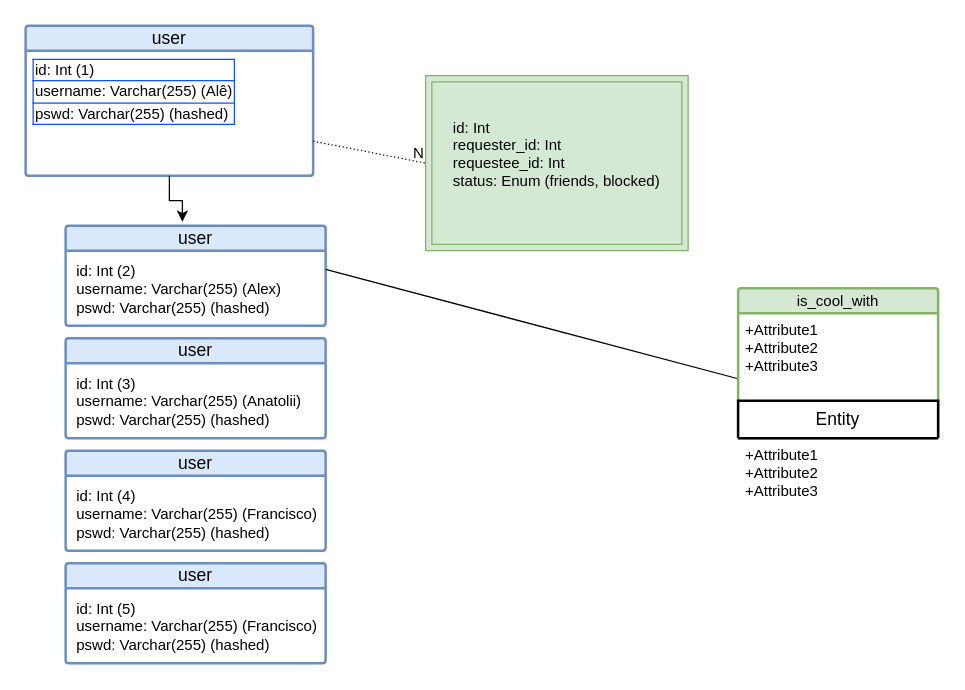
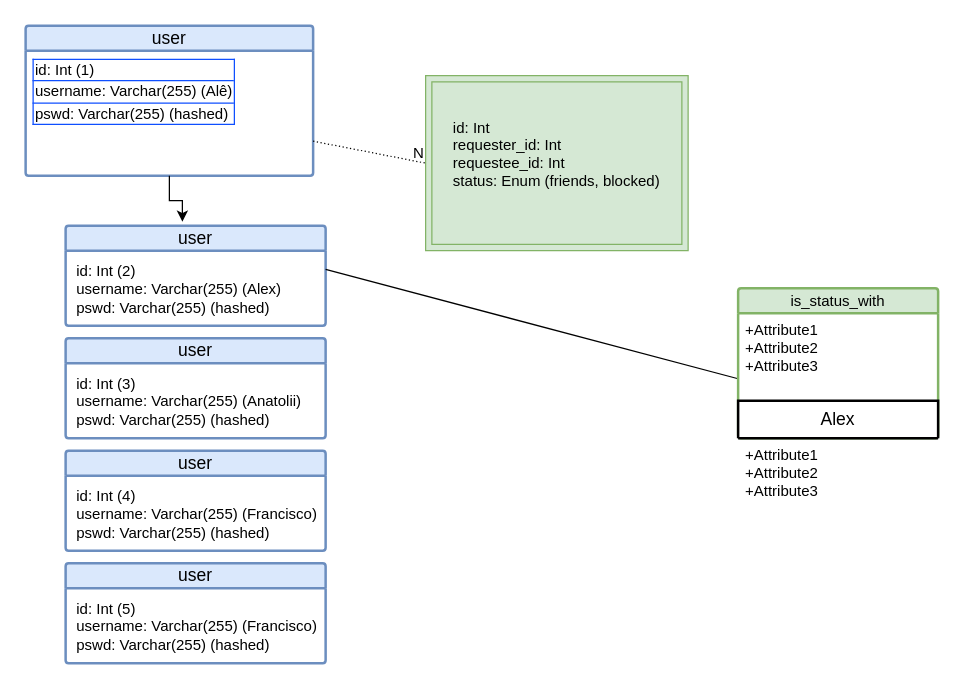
(838, 301) -> (838, 301)
(838, 419) -> (838, 419)
